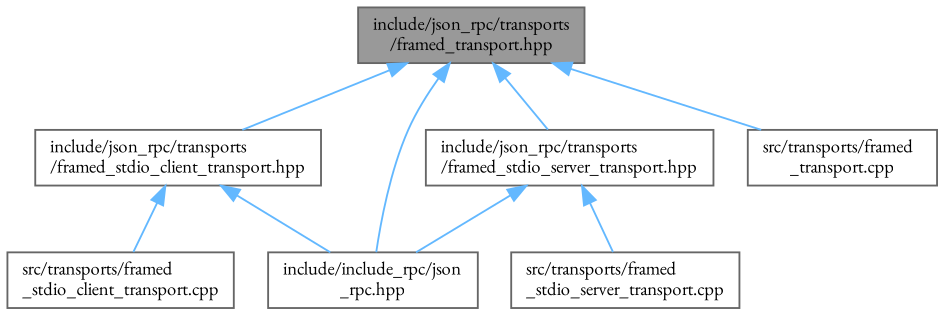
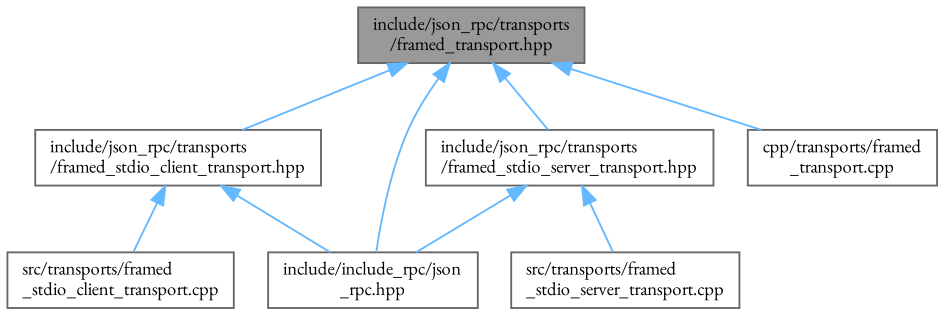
(842, 158) -> (842, 158)
